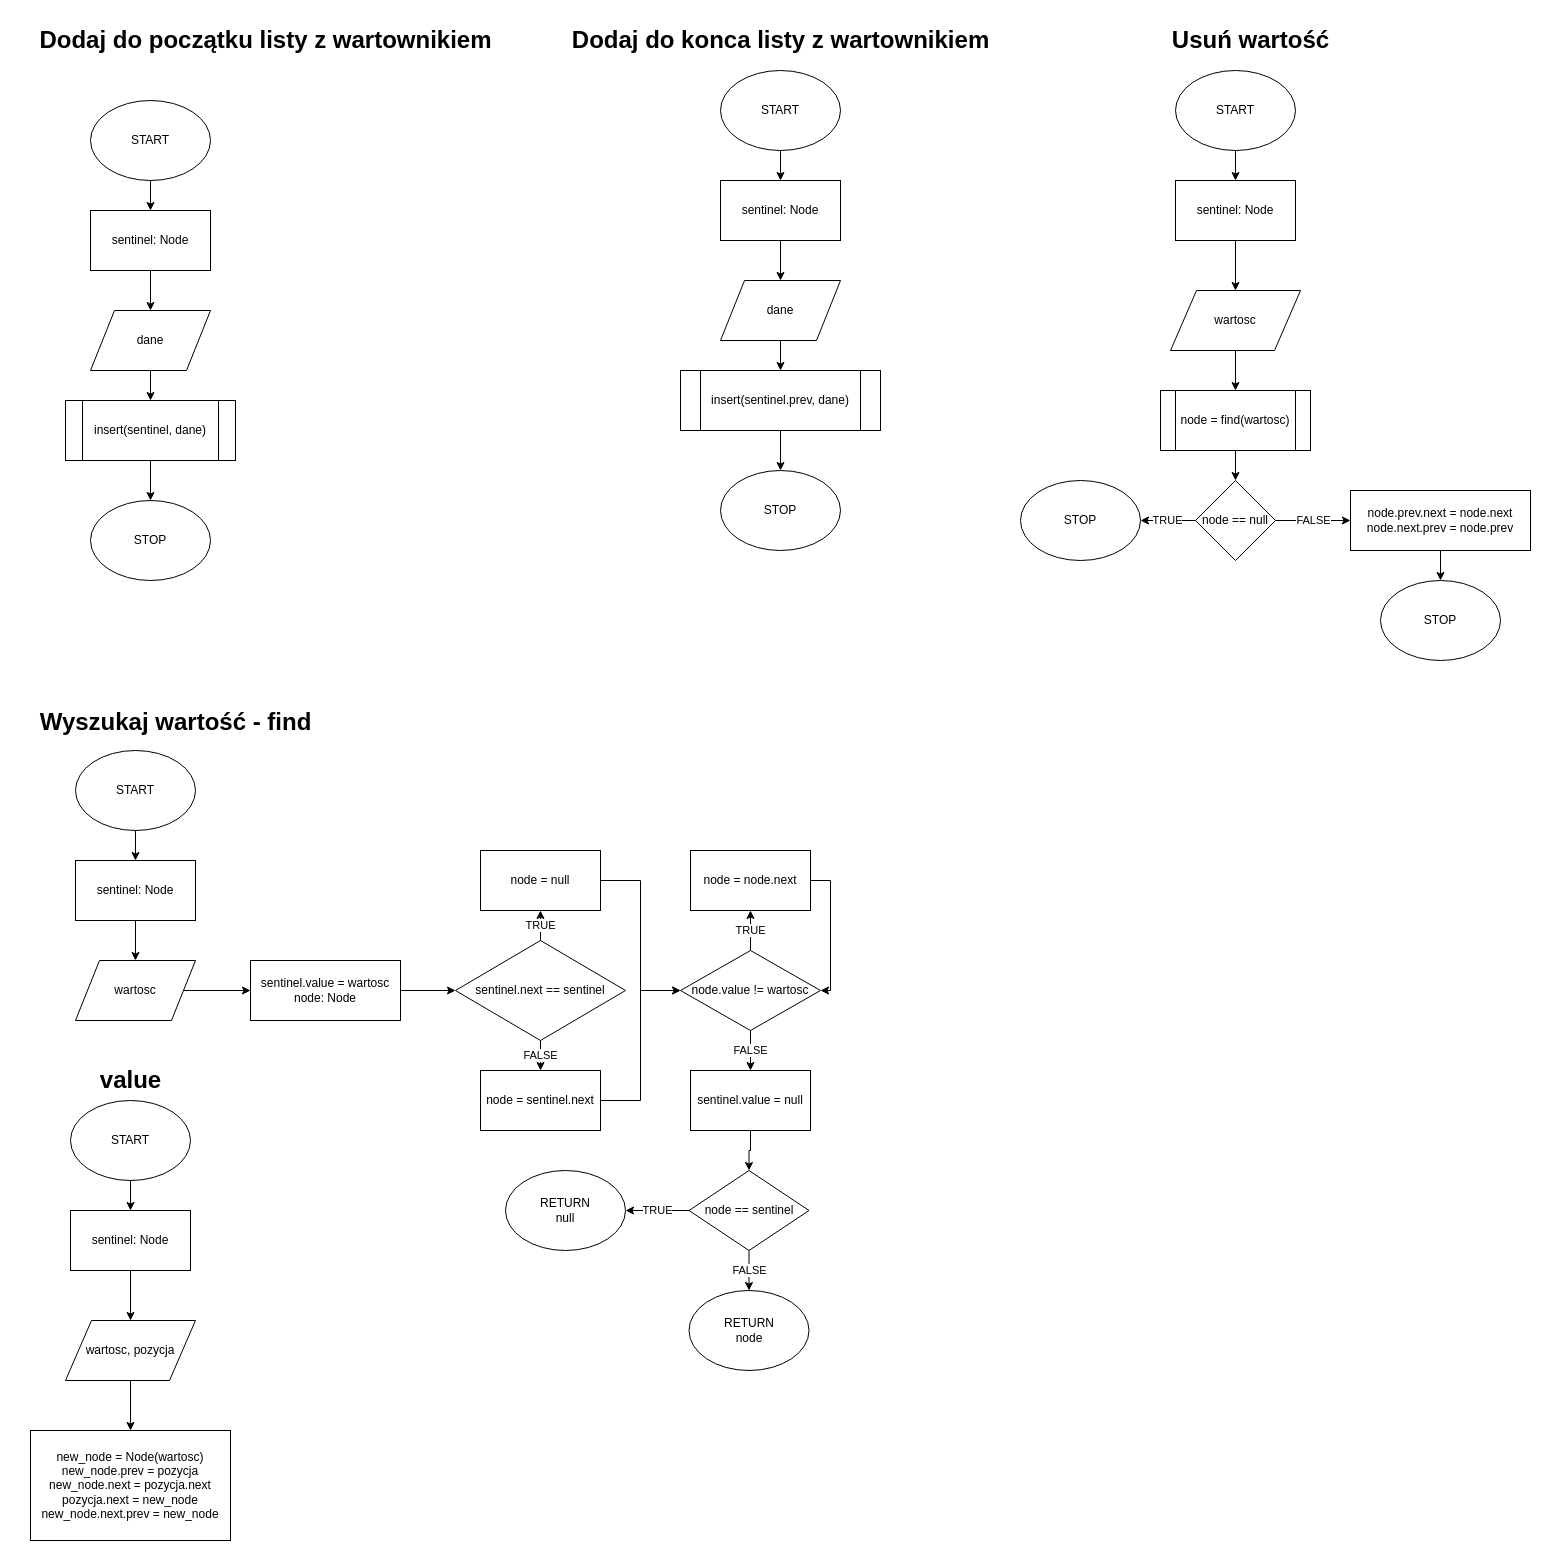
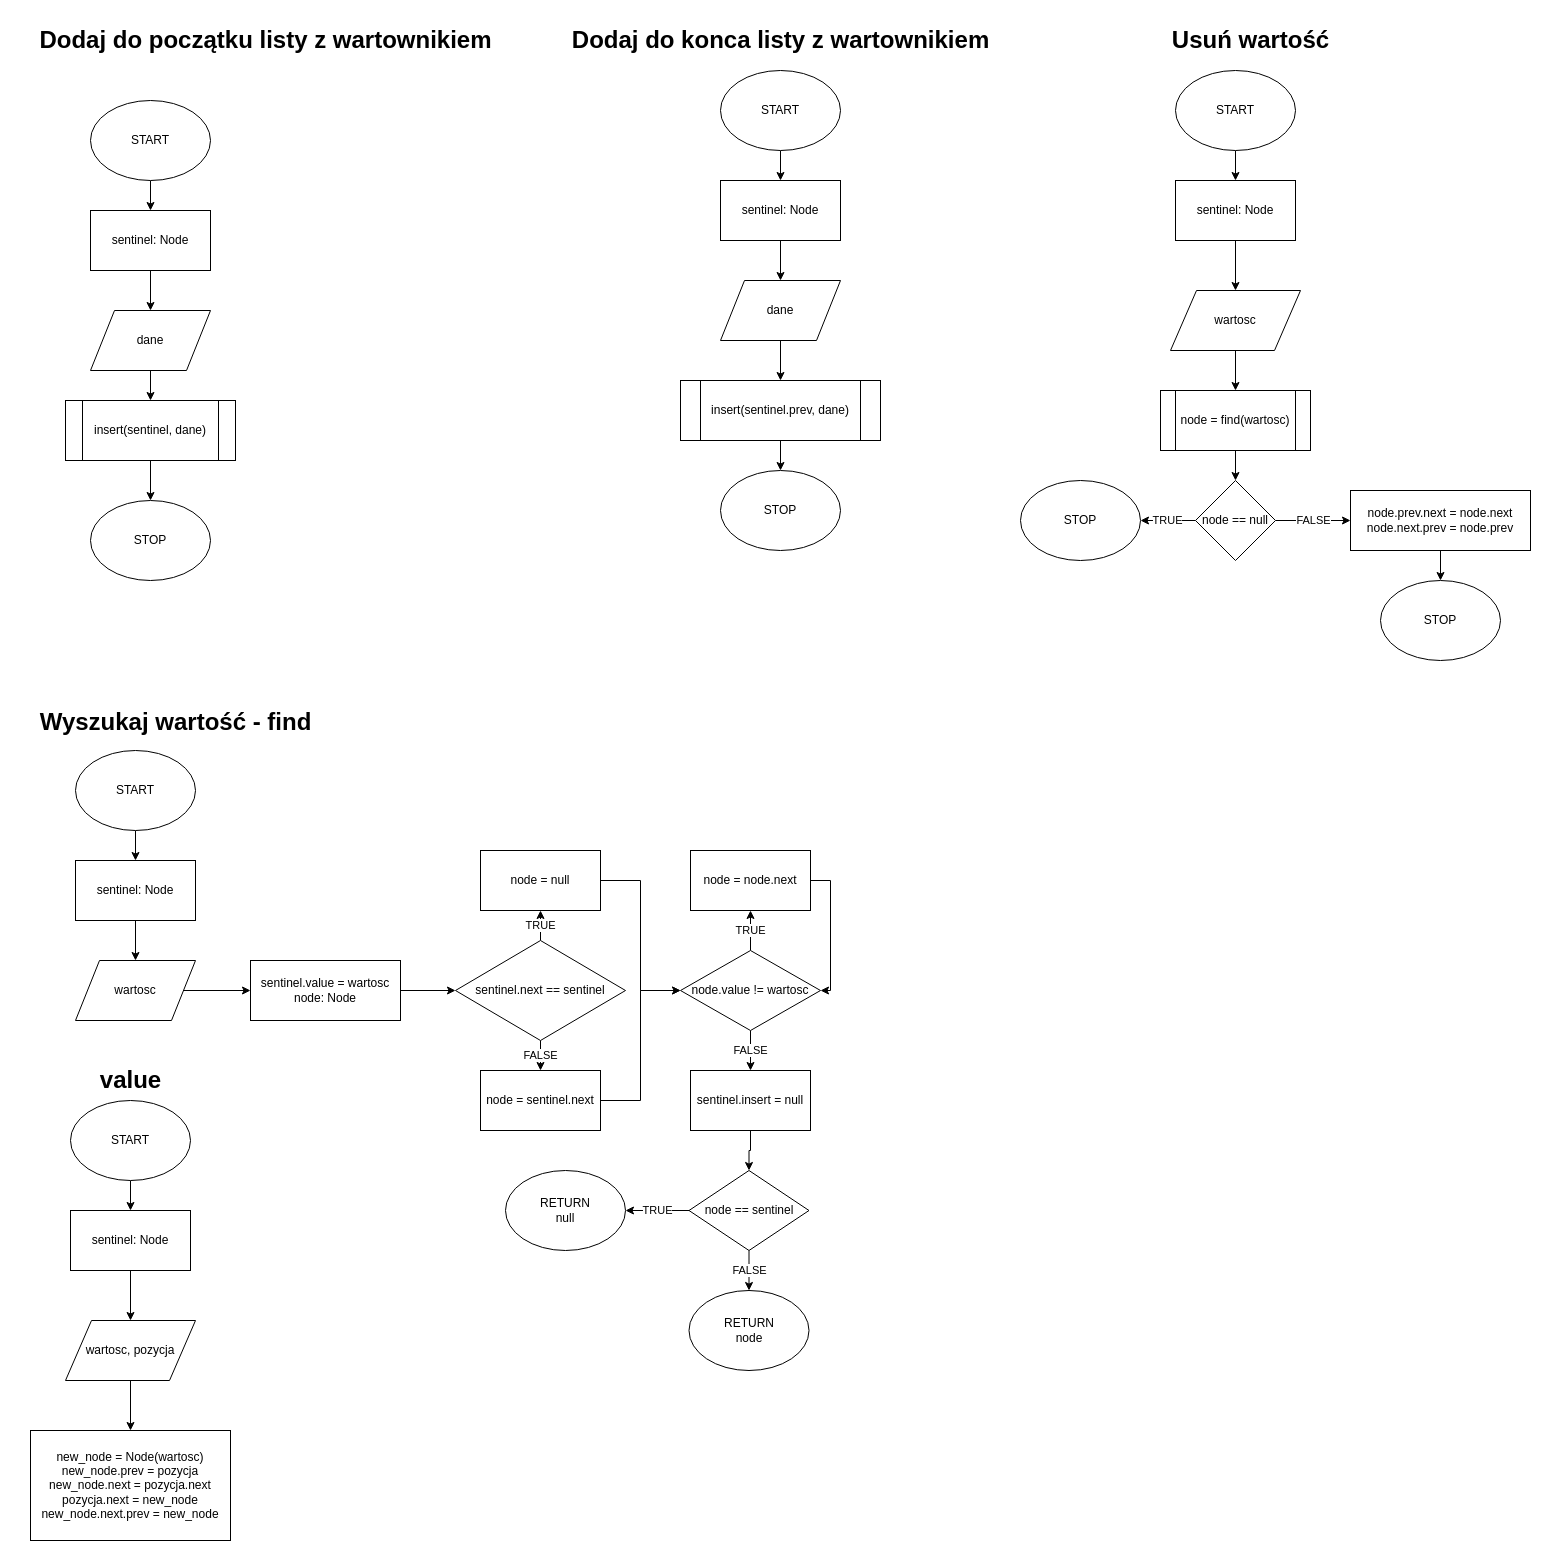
(781, 401) -> (781, 411)
(751, 1101) -> (751, 1101)
